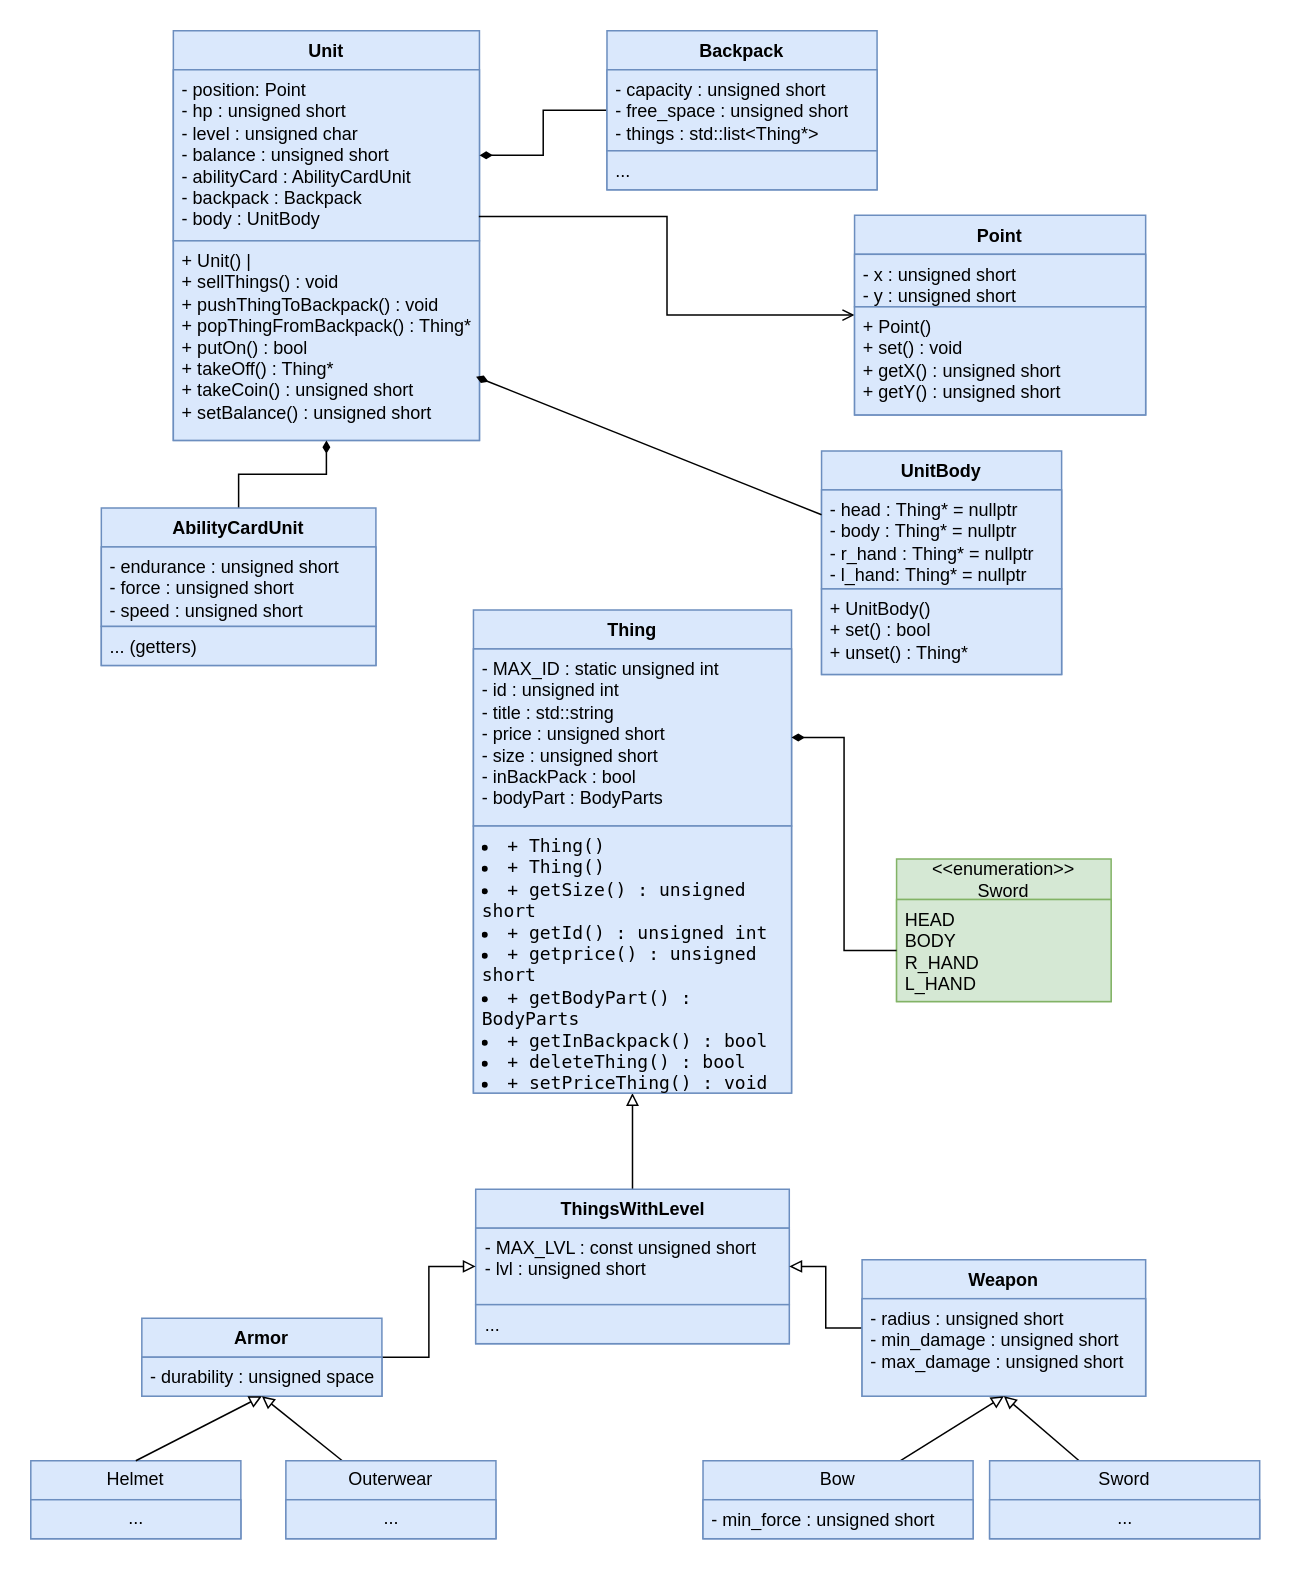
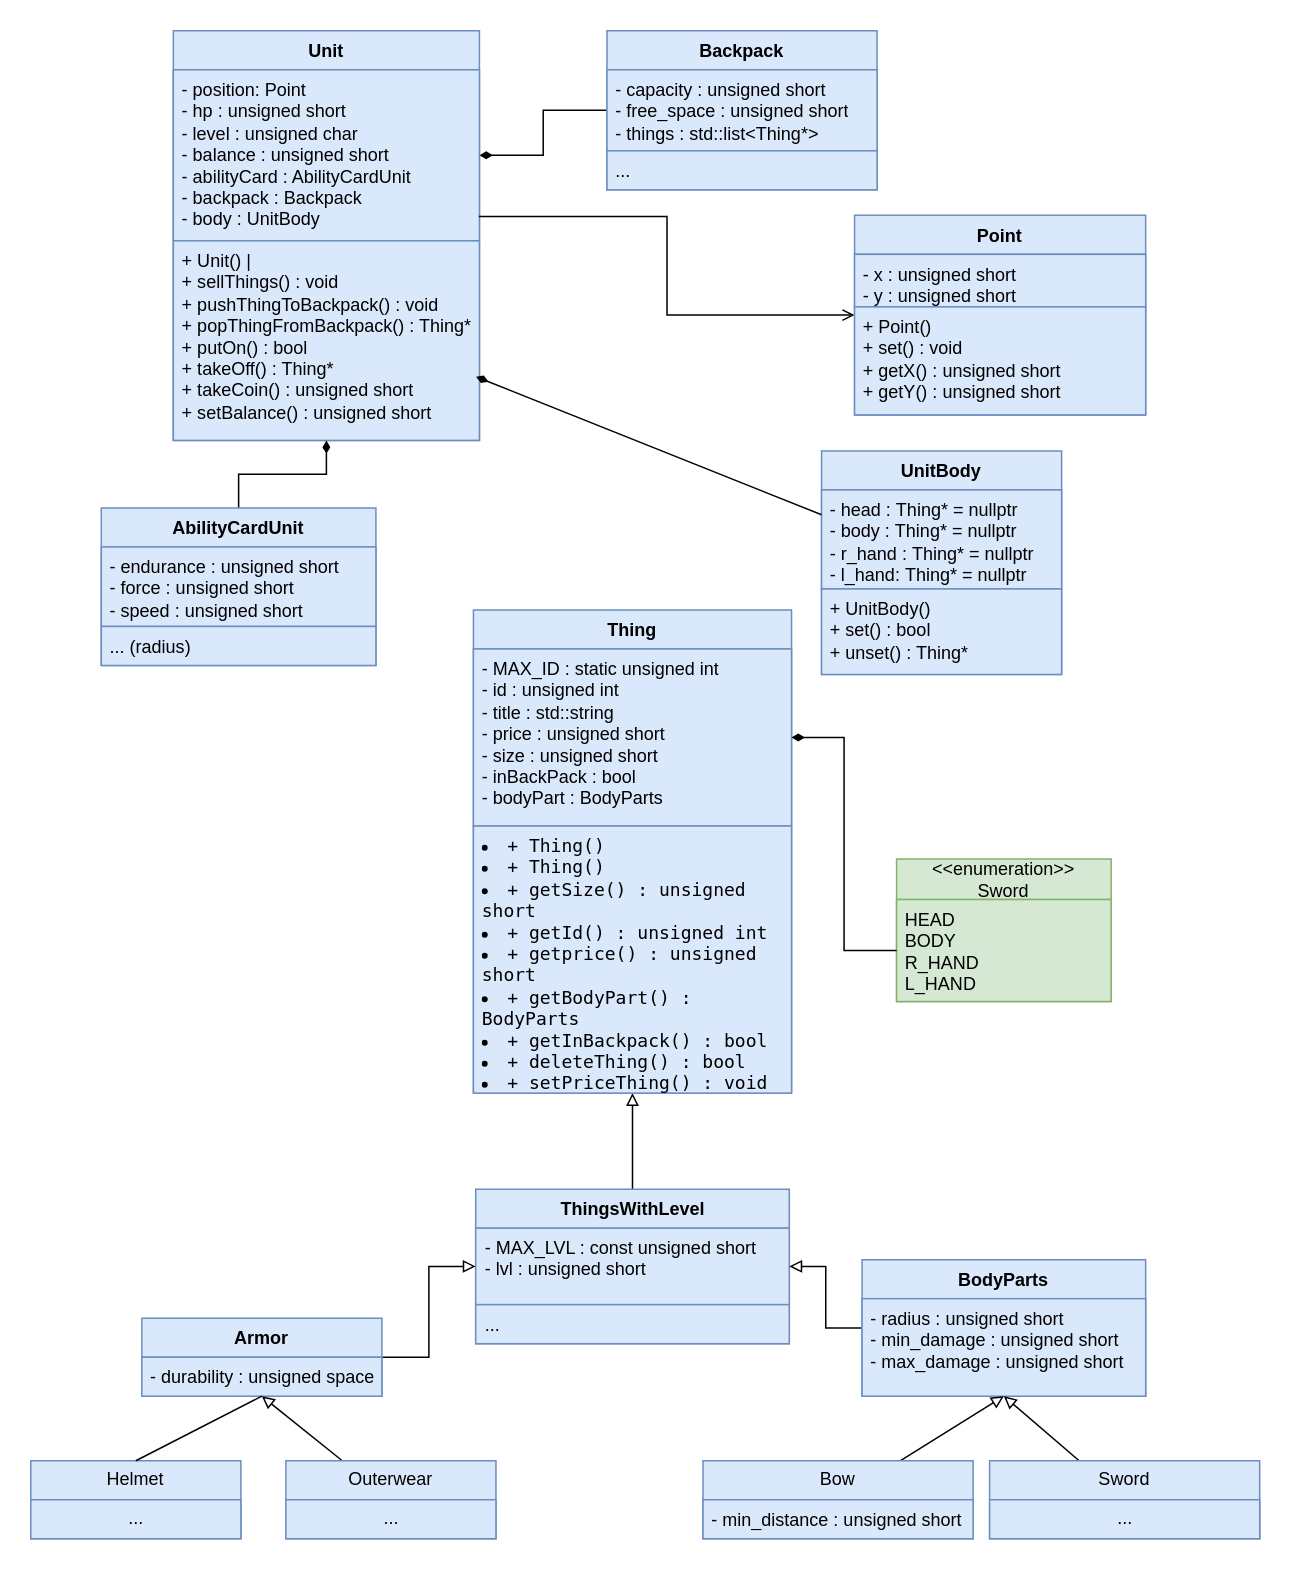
(166, 648) -> (159, 648)
(1004, 1281) -> (1004, 1281)
(250, 1402) -> (254, 1400)
(839, 1521) -> (839, 1531)
